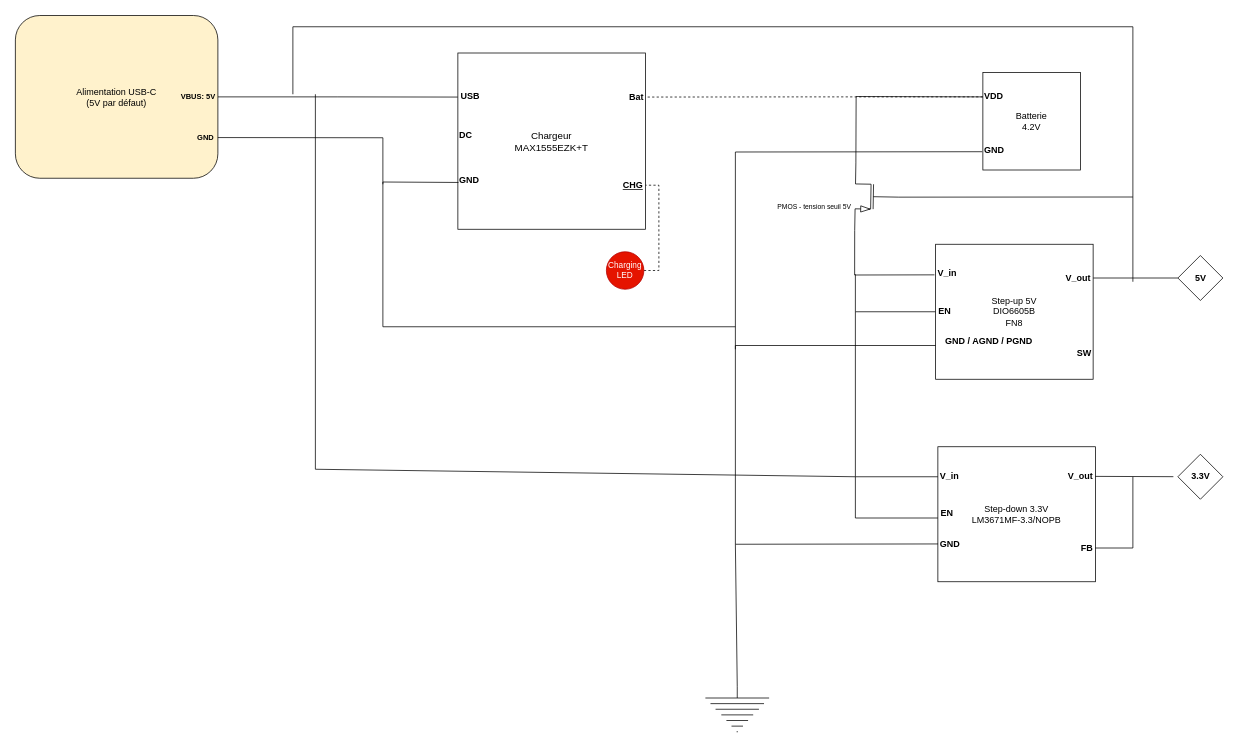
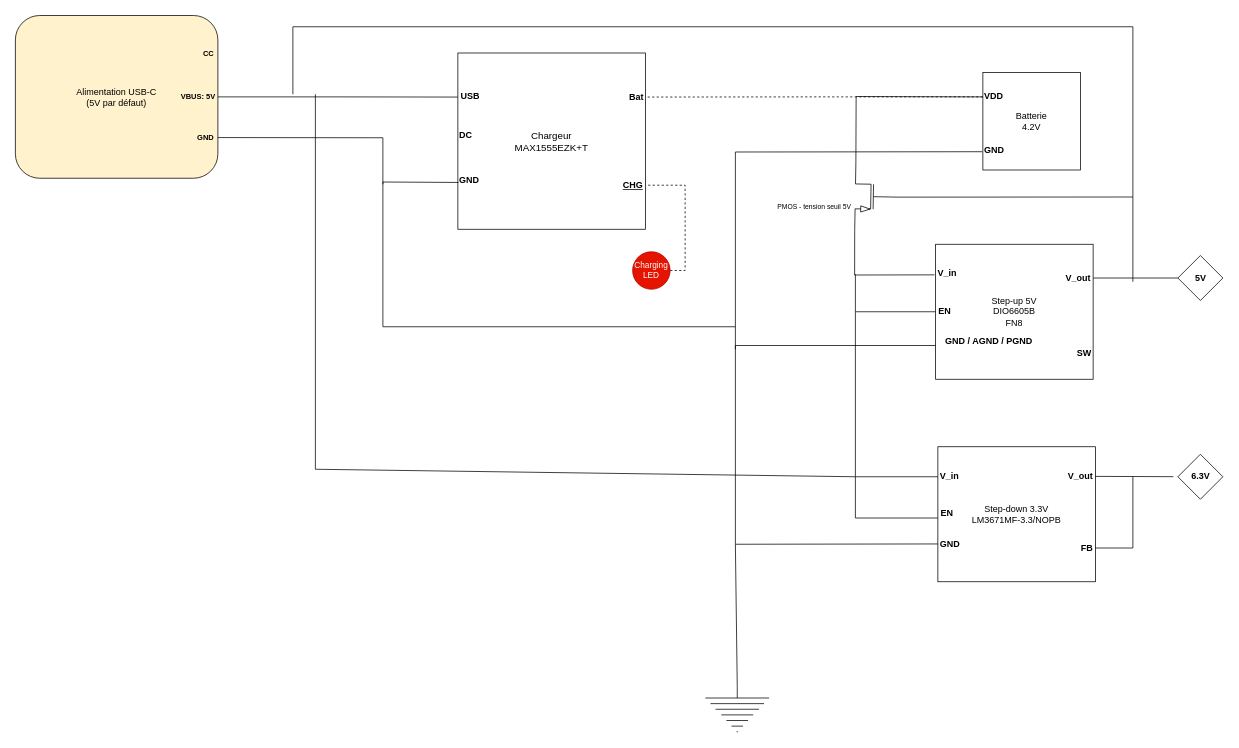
none -> (200, 53)
(625, 270) -> (651, 270)
(1201, 477) -> (1201, 477)
